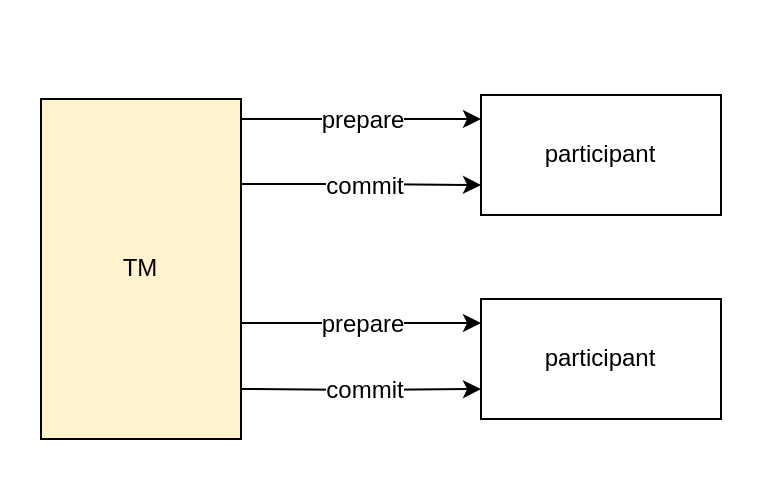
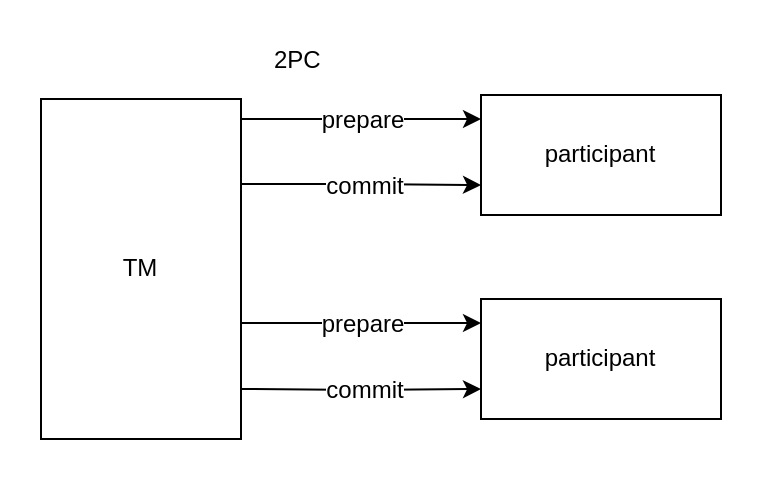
none -> (311, 61)
(141, 269) -> (141, 269)
